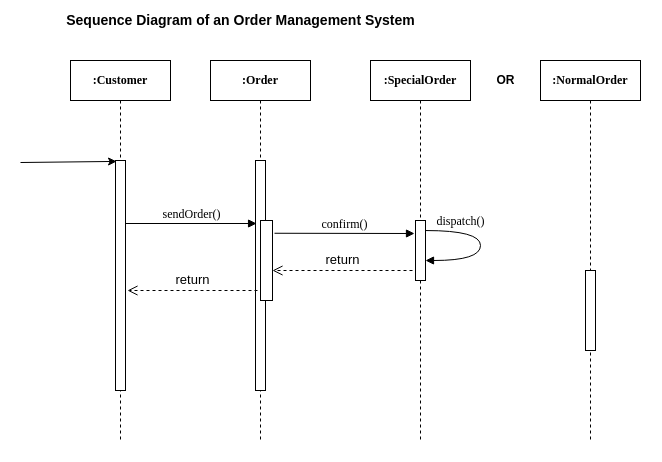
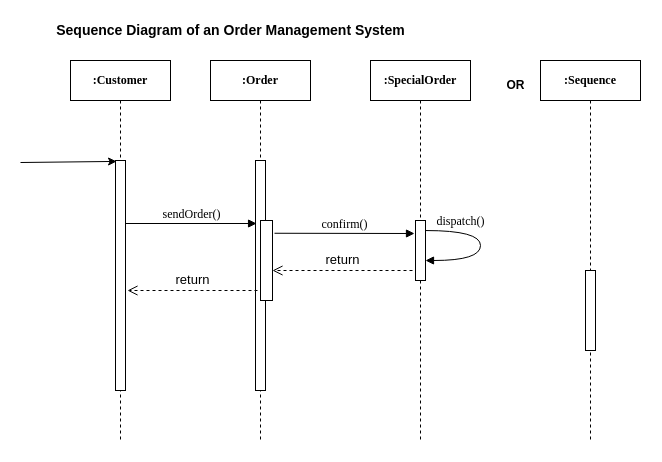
(241, 21) -> (231, 31)
(506, 81) -> (516, 86)
(591, 81) -> (591, 81)
